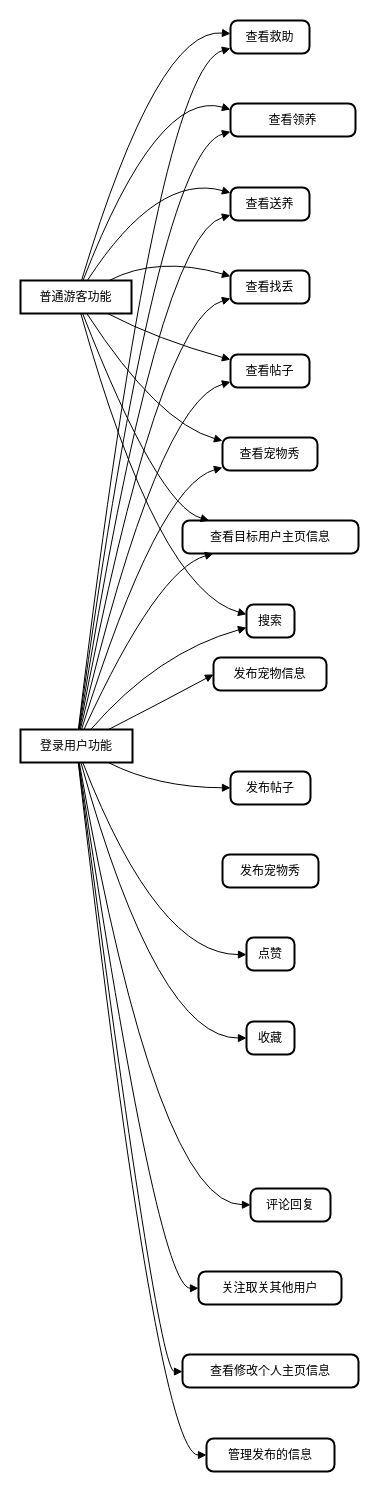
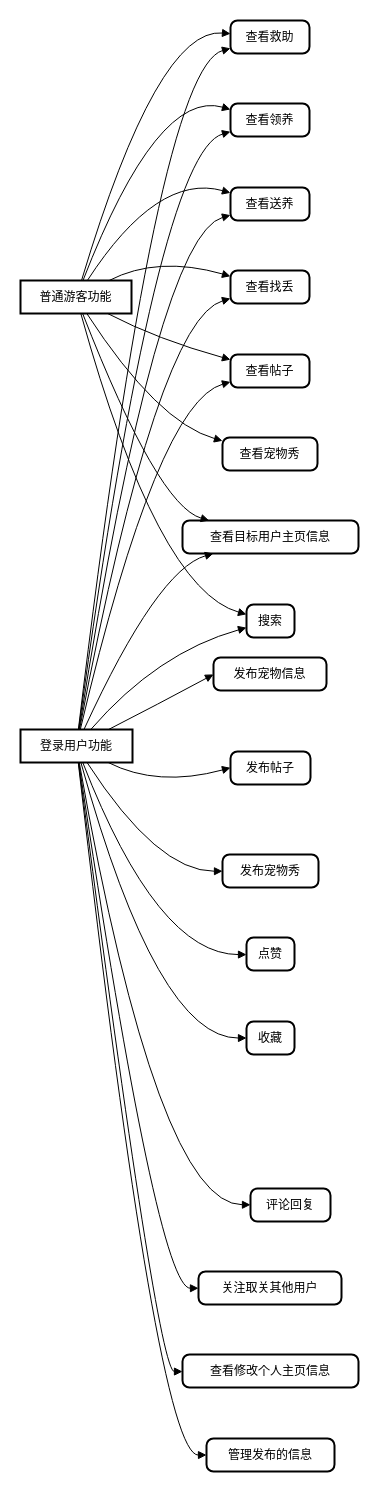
(293, 120) -> (270, 120)
(132, 589) -> none
(271, 788) -> (271, 768)
none -> (139, 830)
